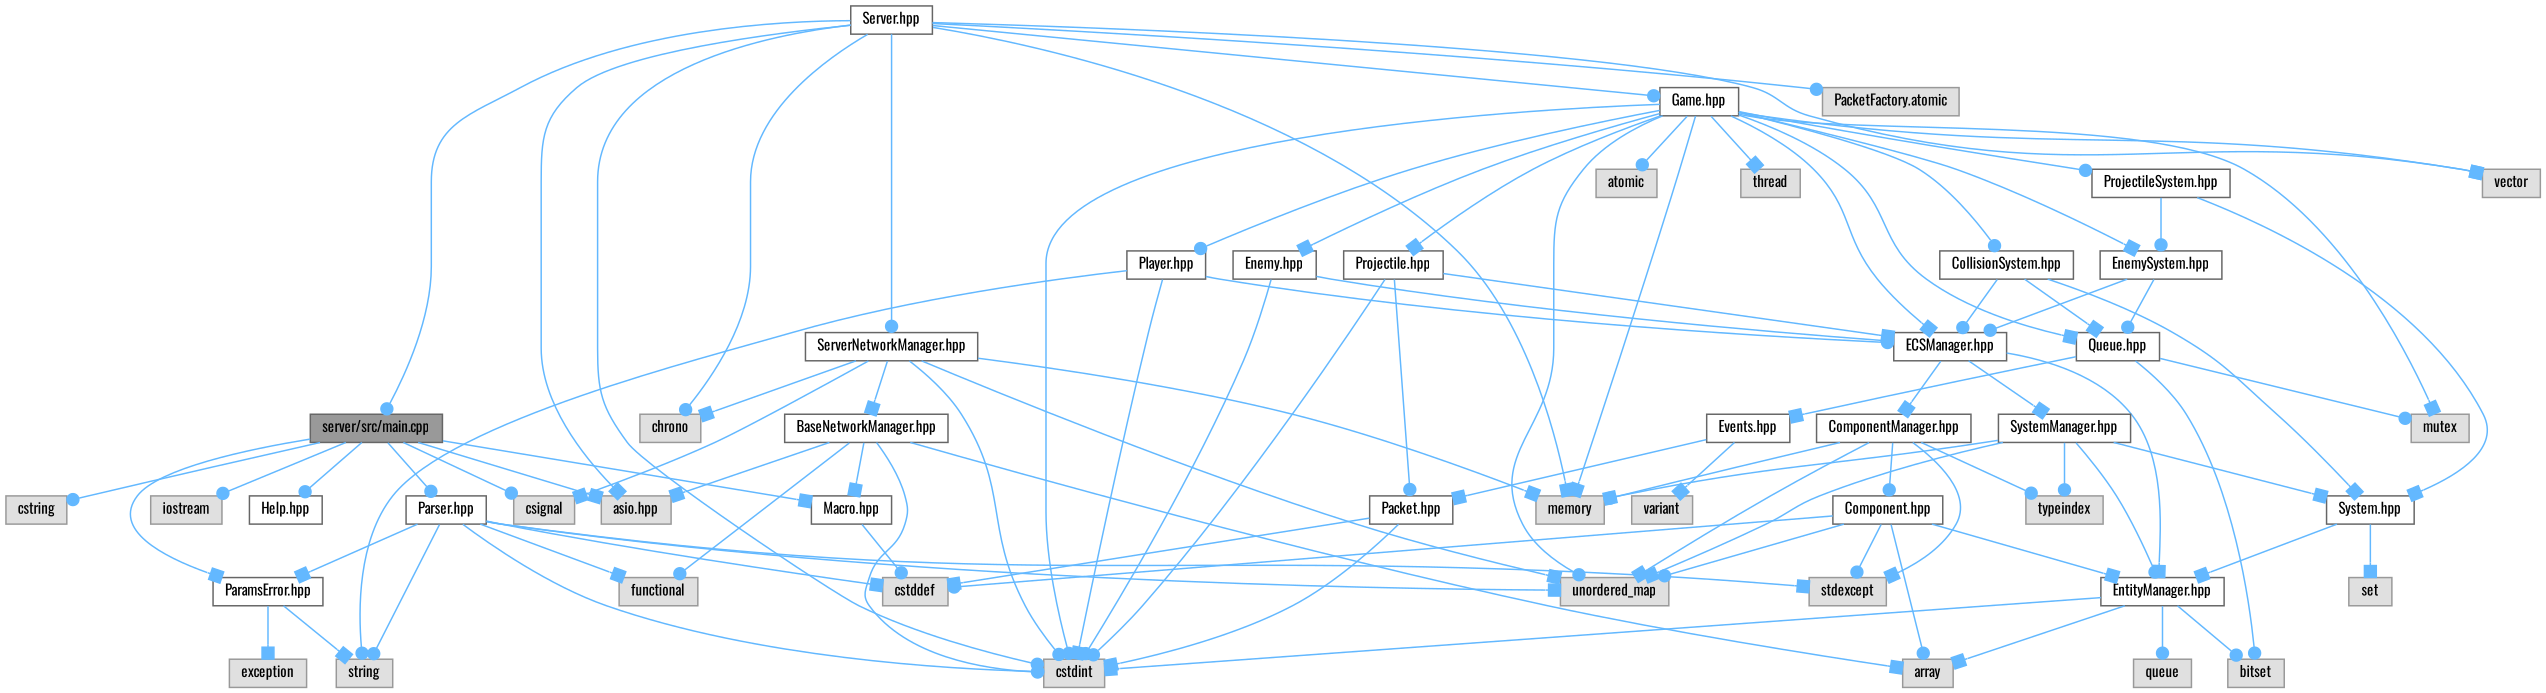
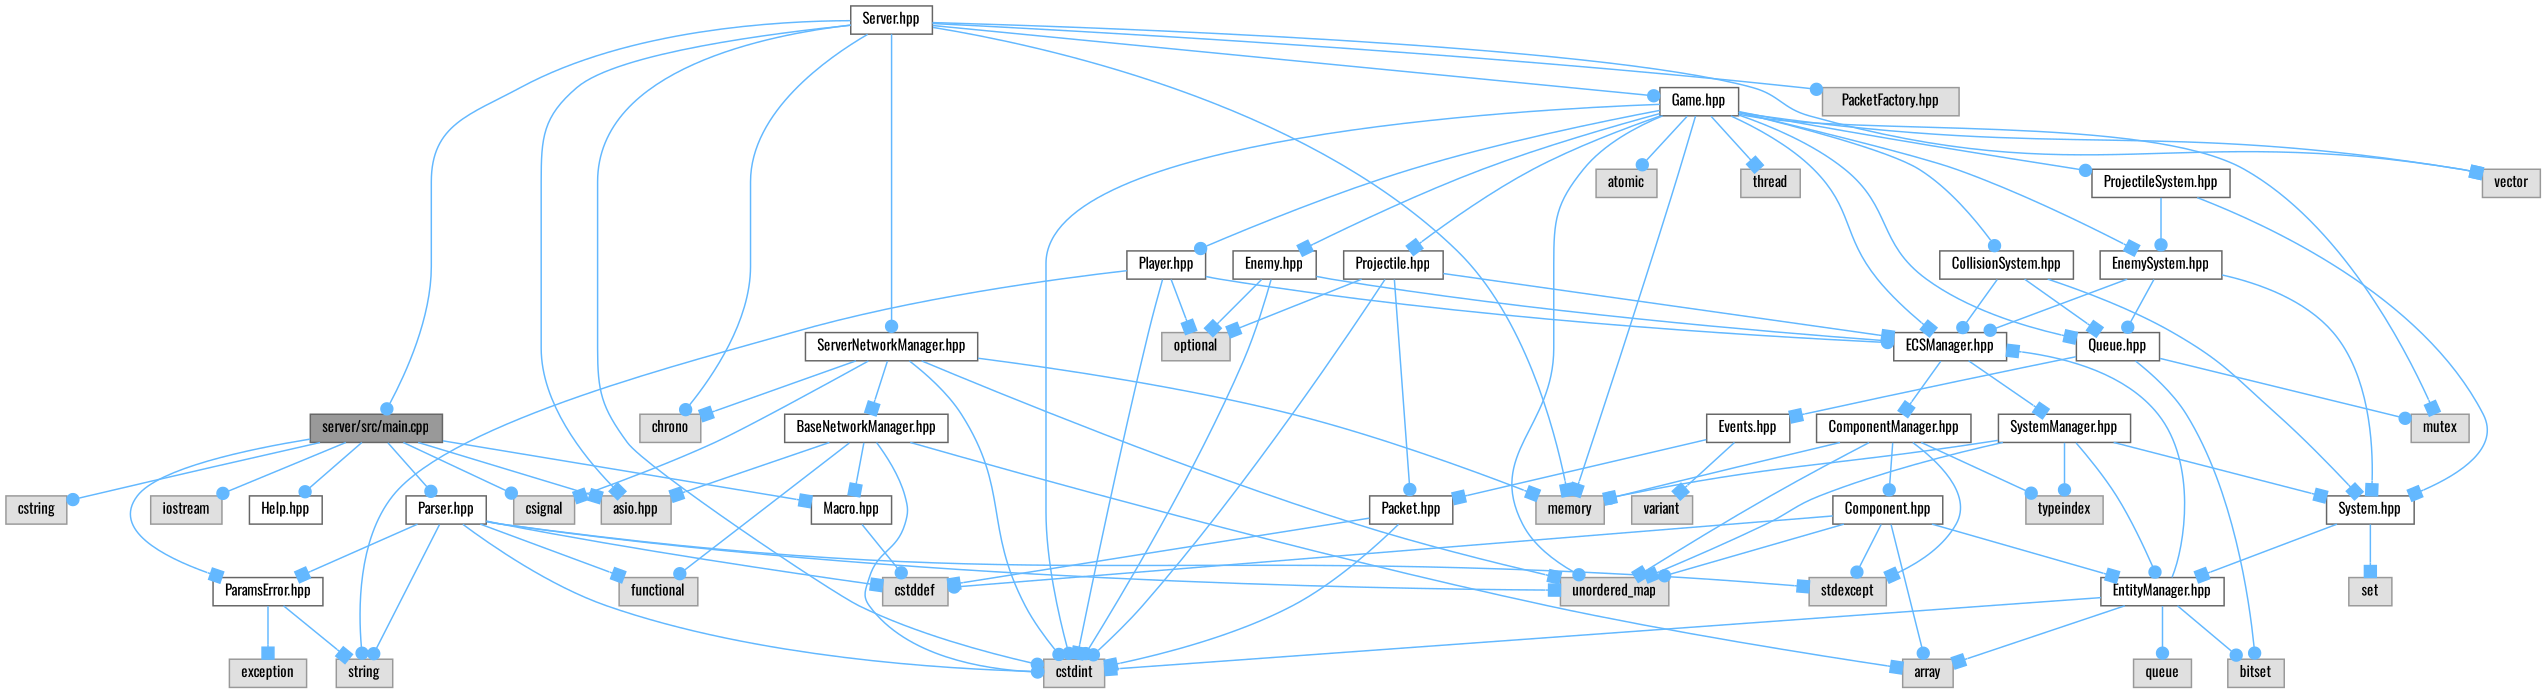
(1891, 102) -> (1891, 102)
none -> (2342, 344)
none -> (1196, 347)
(2135, 419) -> (2163, 422)
